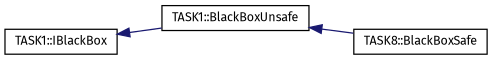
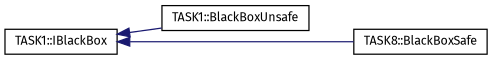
(338, 31) -> (242, 42)
